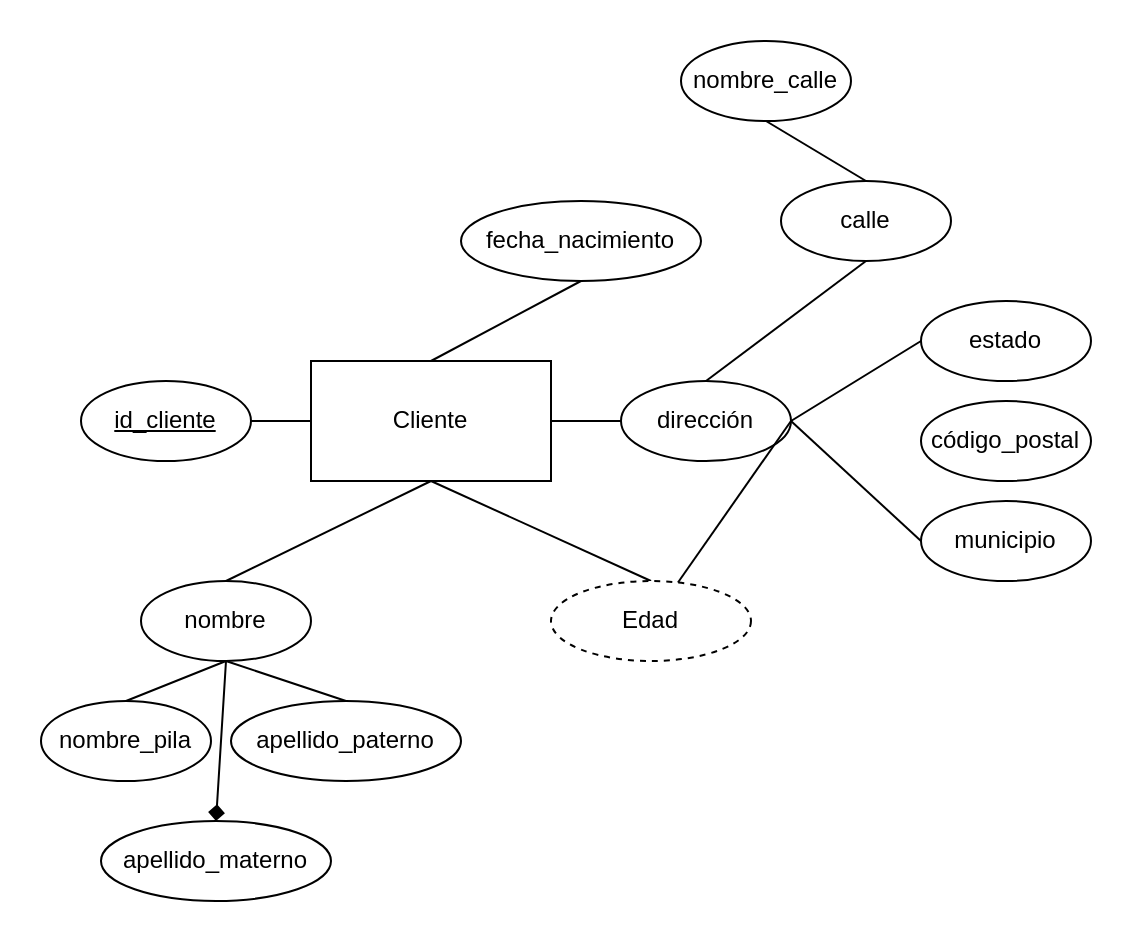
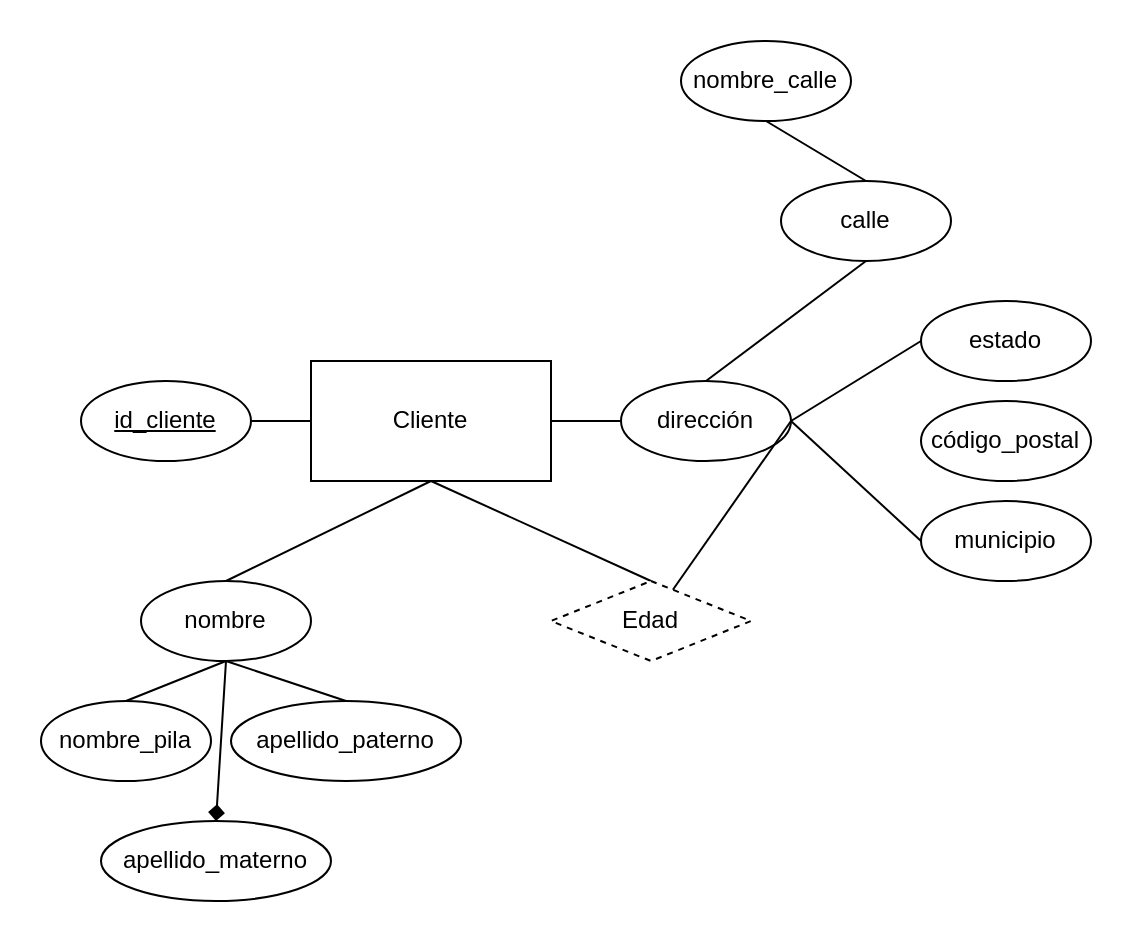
(581, 241) -> none
(506, 321) -> none
(651, 621) -> (651, 621)
